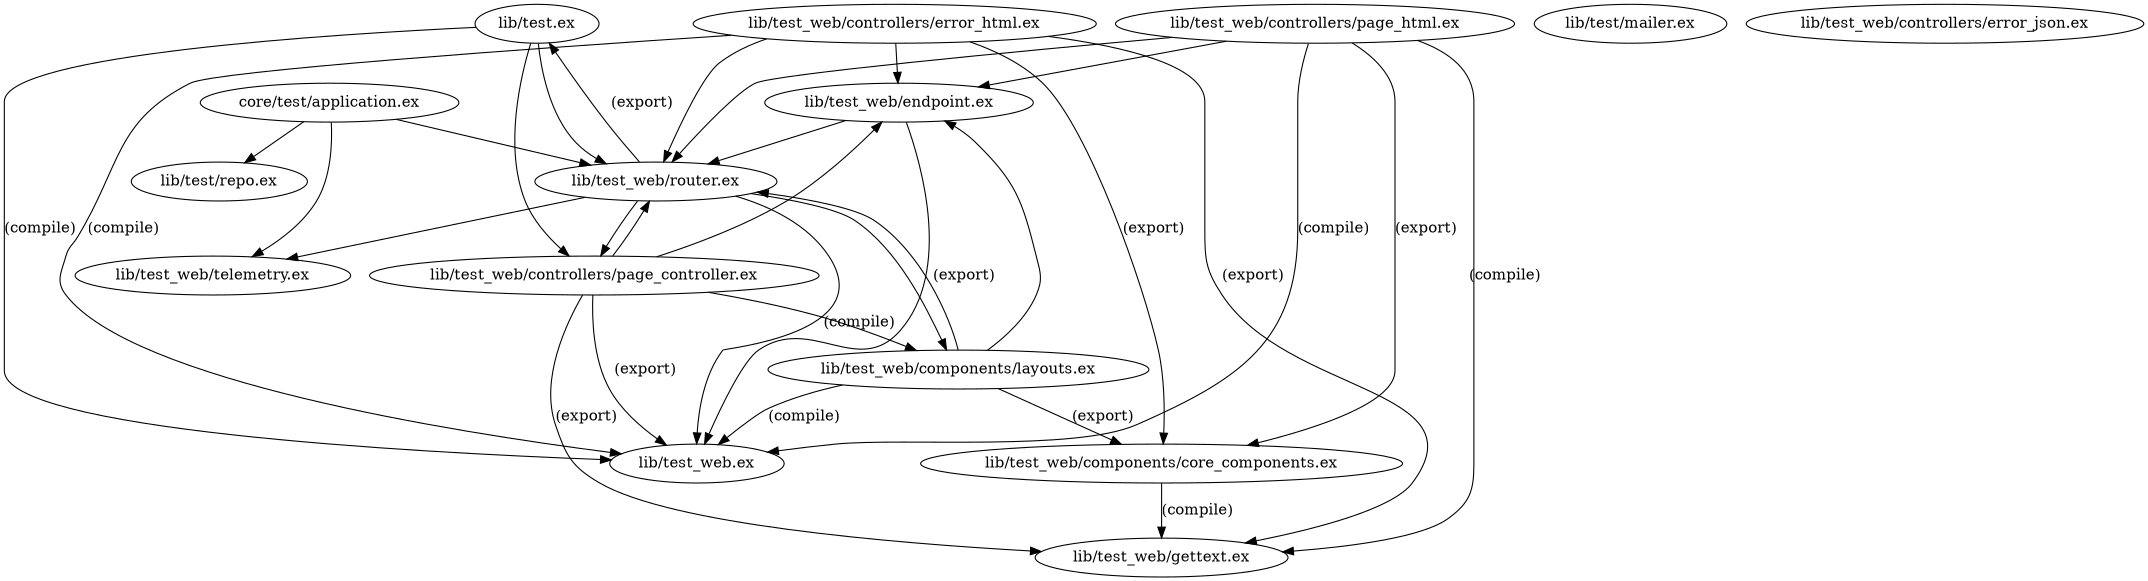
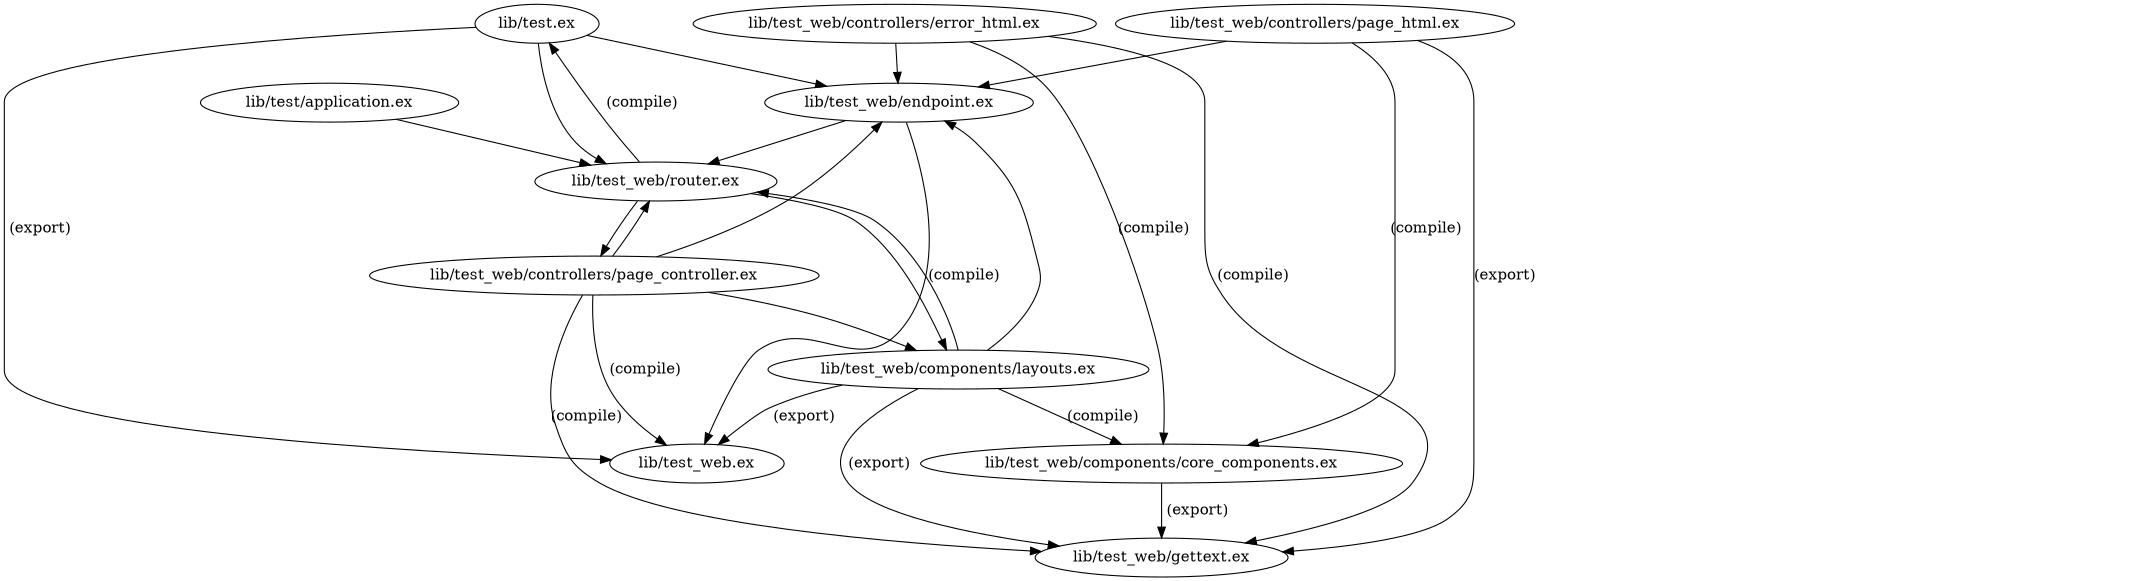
(1631, 24) -> none
(1945, 24) -> none
(912, 62) -> none
(704, 82) -> none
(330, 103) -> (330, 103)
(642, 103) -> (642, 103)
(516, 157) -> (701, 60)
(219, 182) -> none
(101, 192) -> none
(41, 229) -> (41, 229)
(1154, 229) -> (1154, 229)
(1426, 229) -> (1426, 229)
(213, 276) -> none
(964, 276) -> (964, 276)
(1253, 276) -> (1253, 276)
(1505, 276) -> (1505, 276)
(808, 325) -> none
(646, 370) -> (646, 370)
(1182, 403) -> none
(587, 417) -> (587, 417)
(804, 417) -> (804, 417)
(1103, 417) -> (1103, 417)
none -> (880, 505)
(1198, 511) -> (1198, 511)
